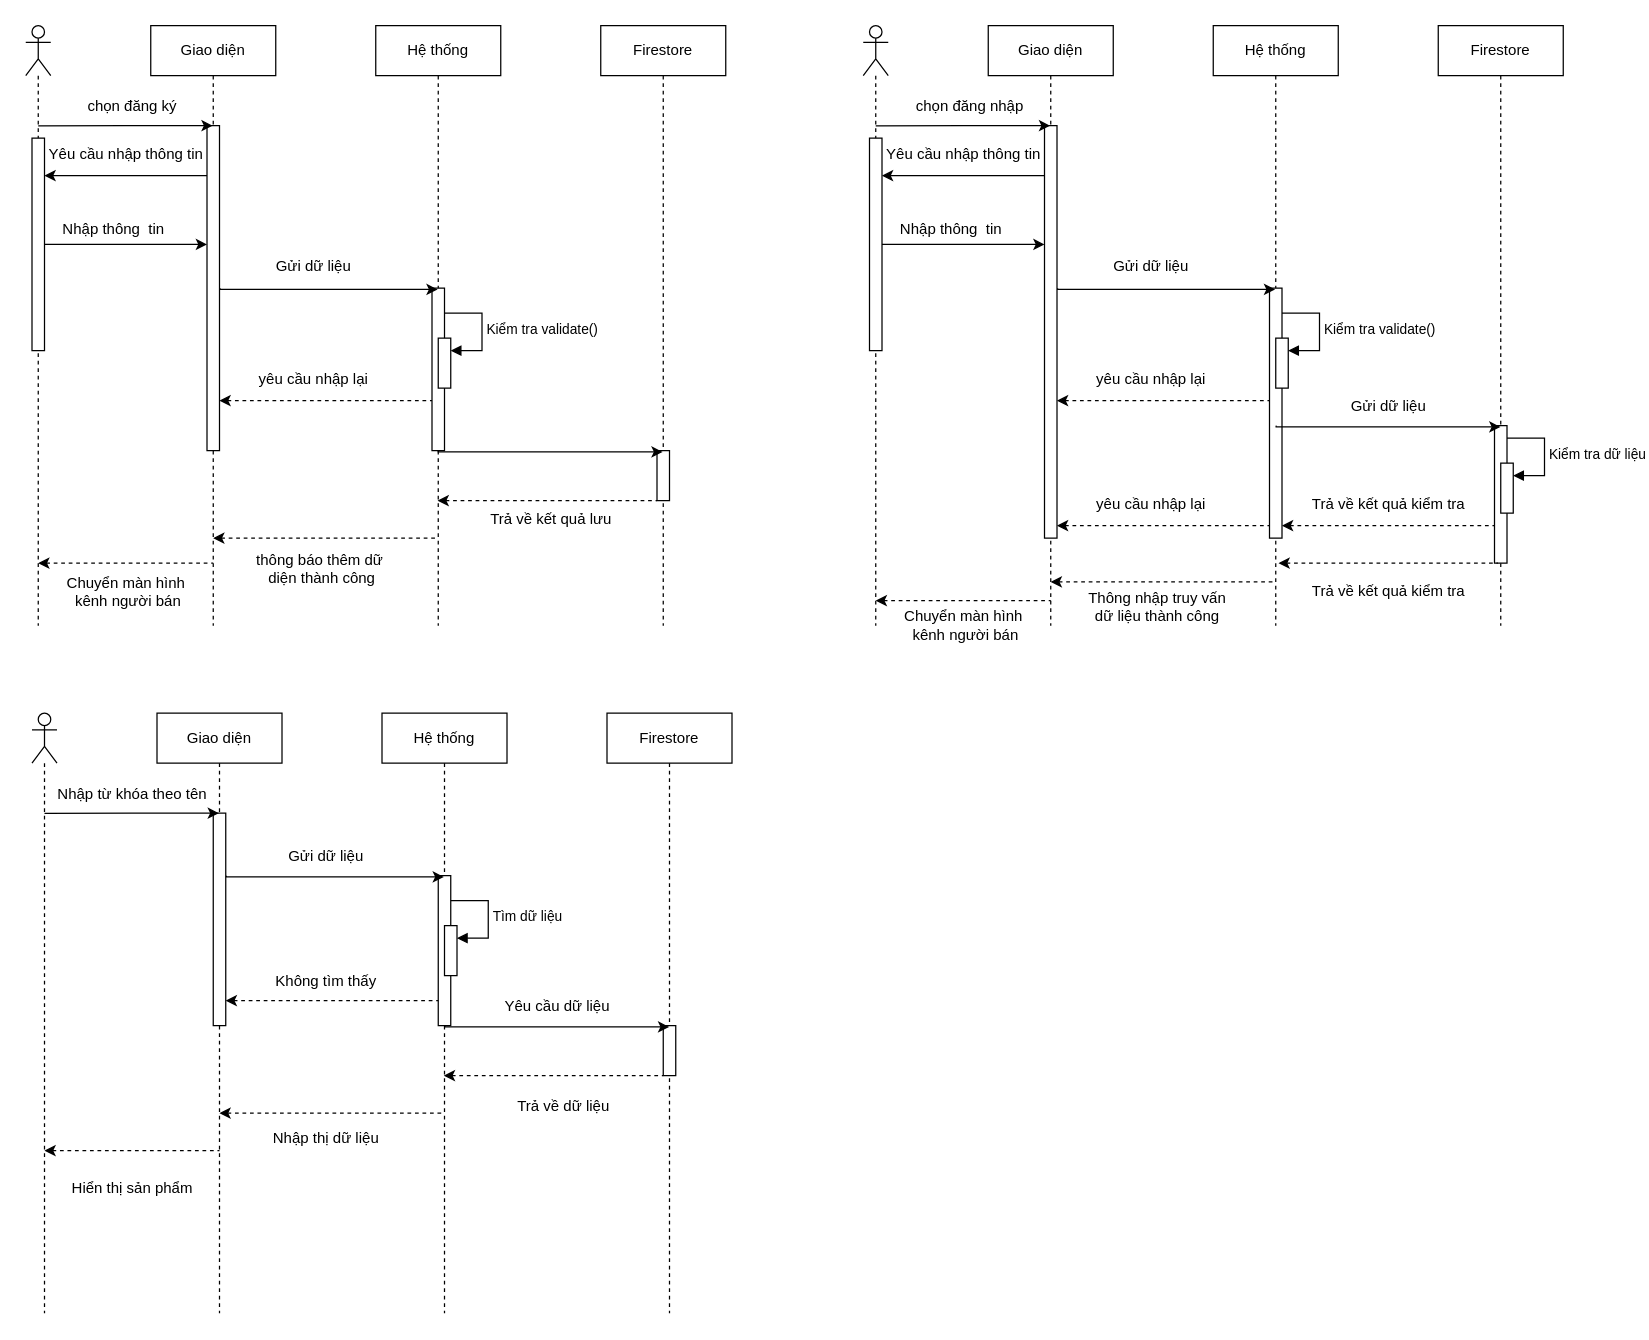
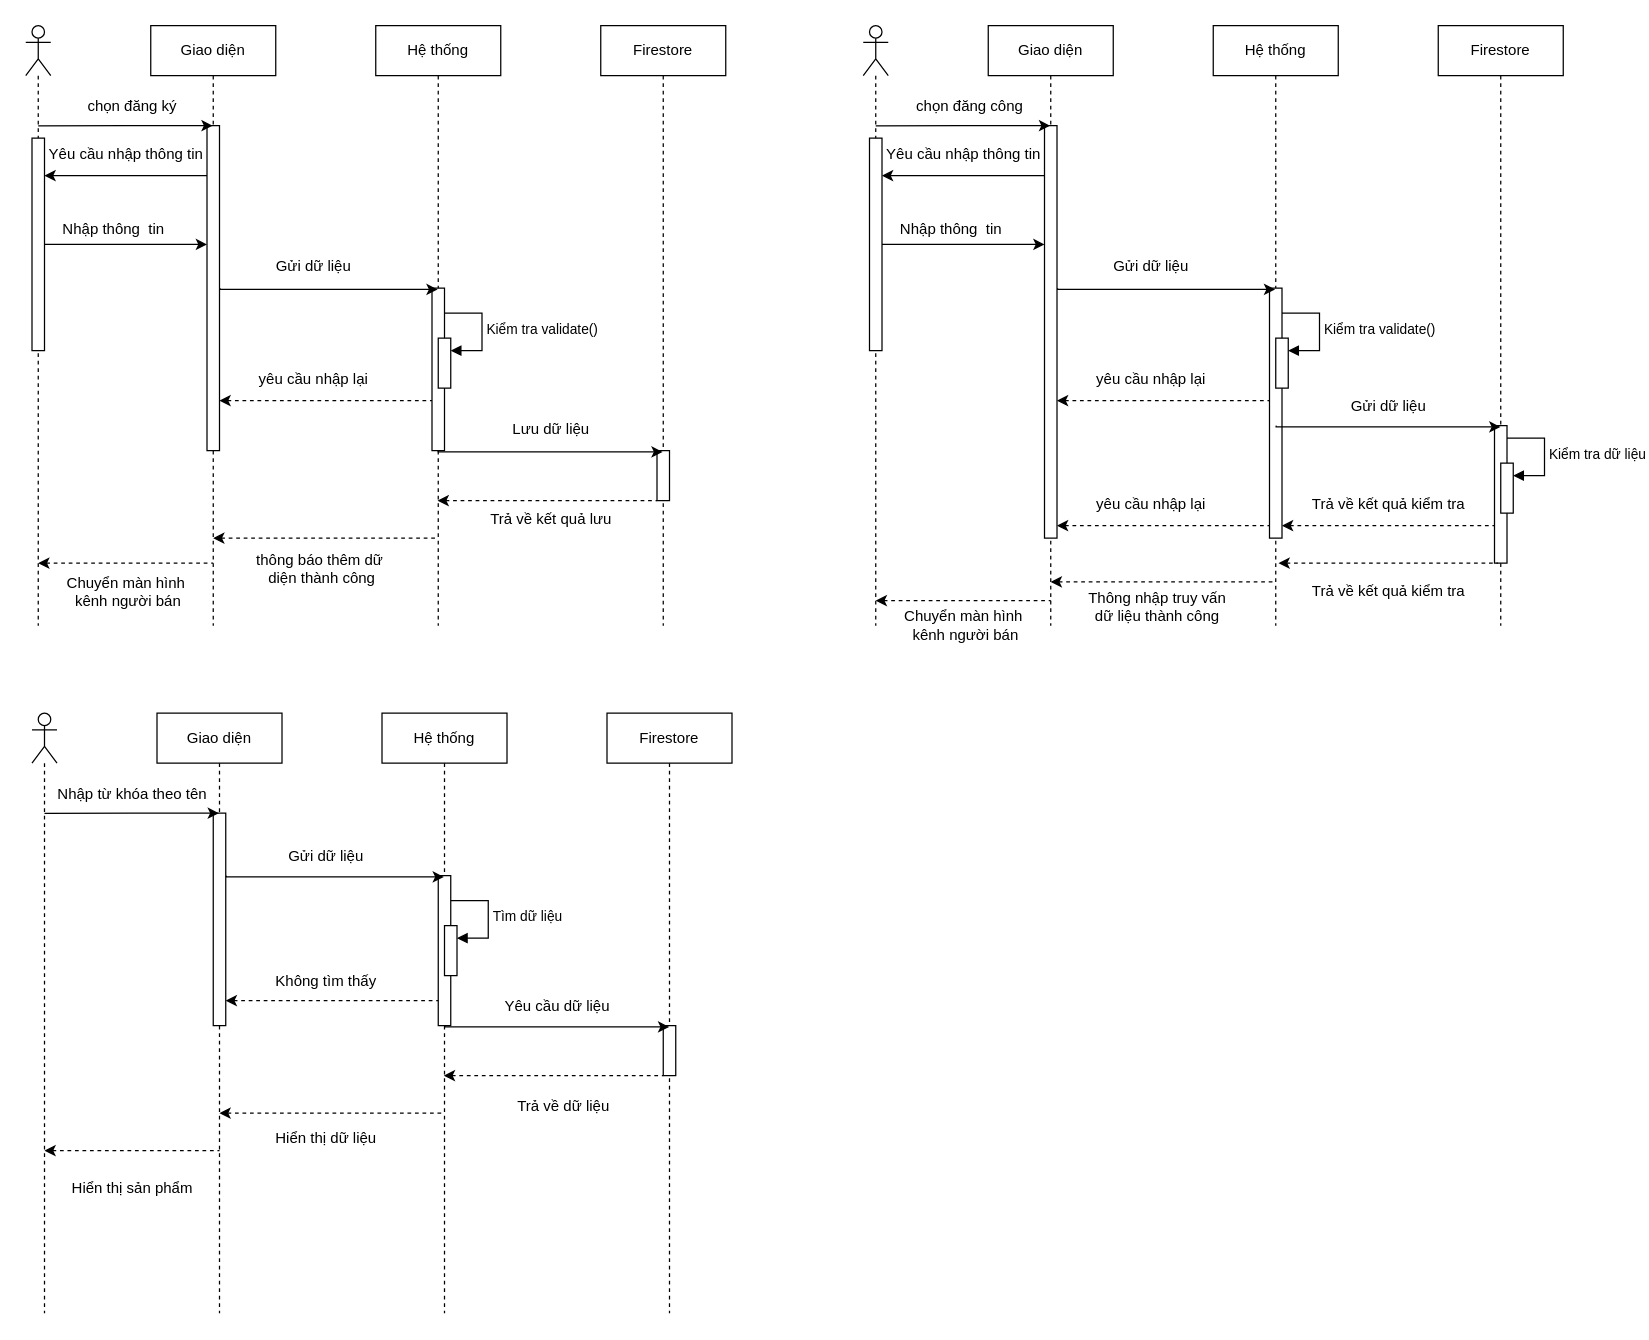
(970, 107) -> (970, 107)
none -> (551, 429)
(326, 1138) -> (326, 1138)
